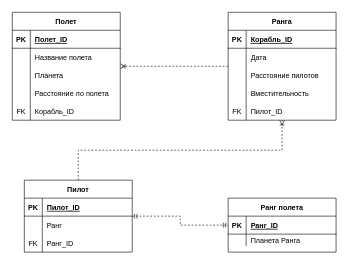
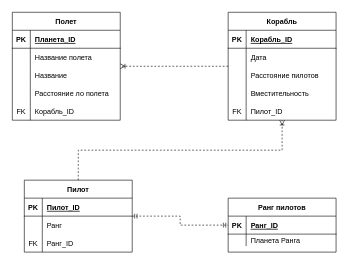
(282, 22) -> (282, 22)
(51, 40) -> (55, 40)
(49, 76) -> (51, 76)
(282, 208) -> (282, 208)
